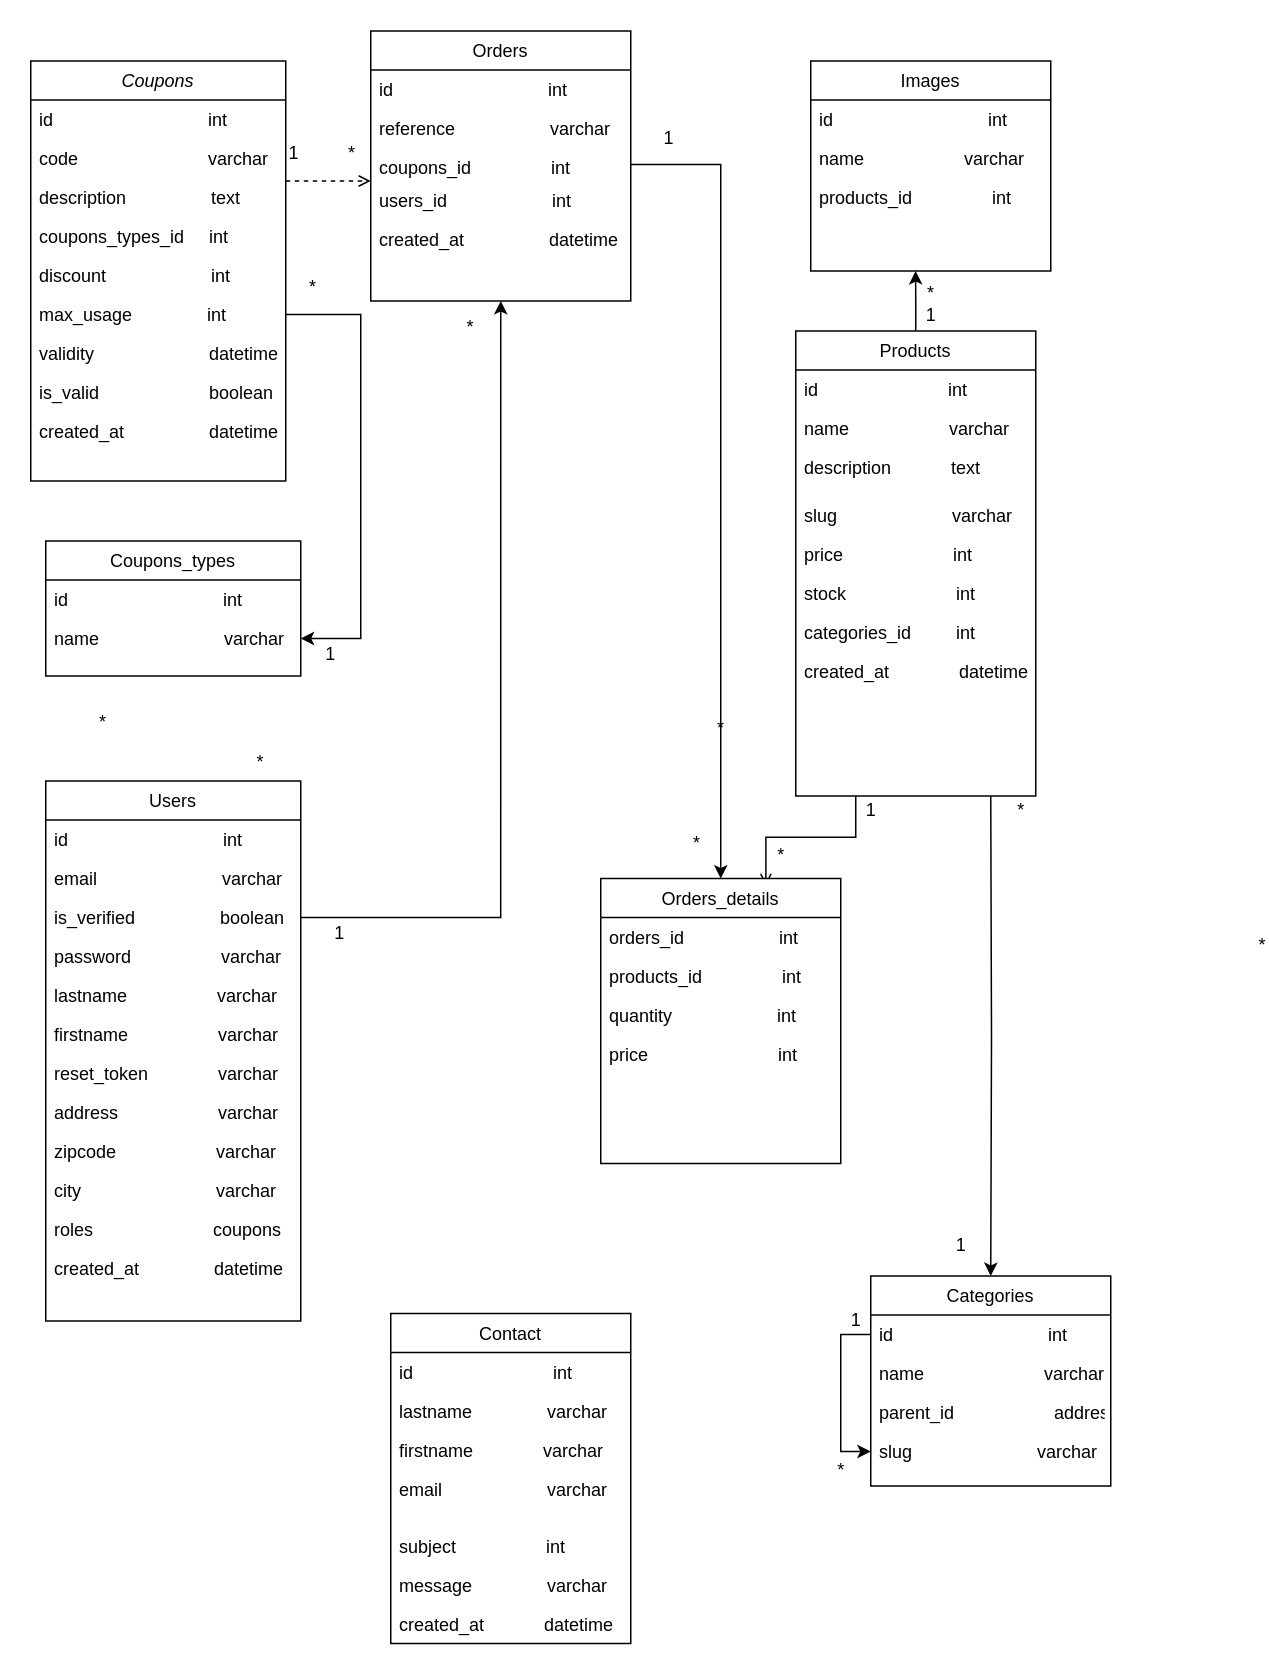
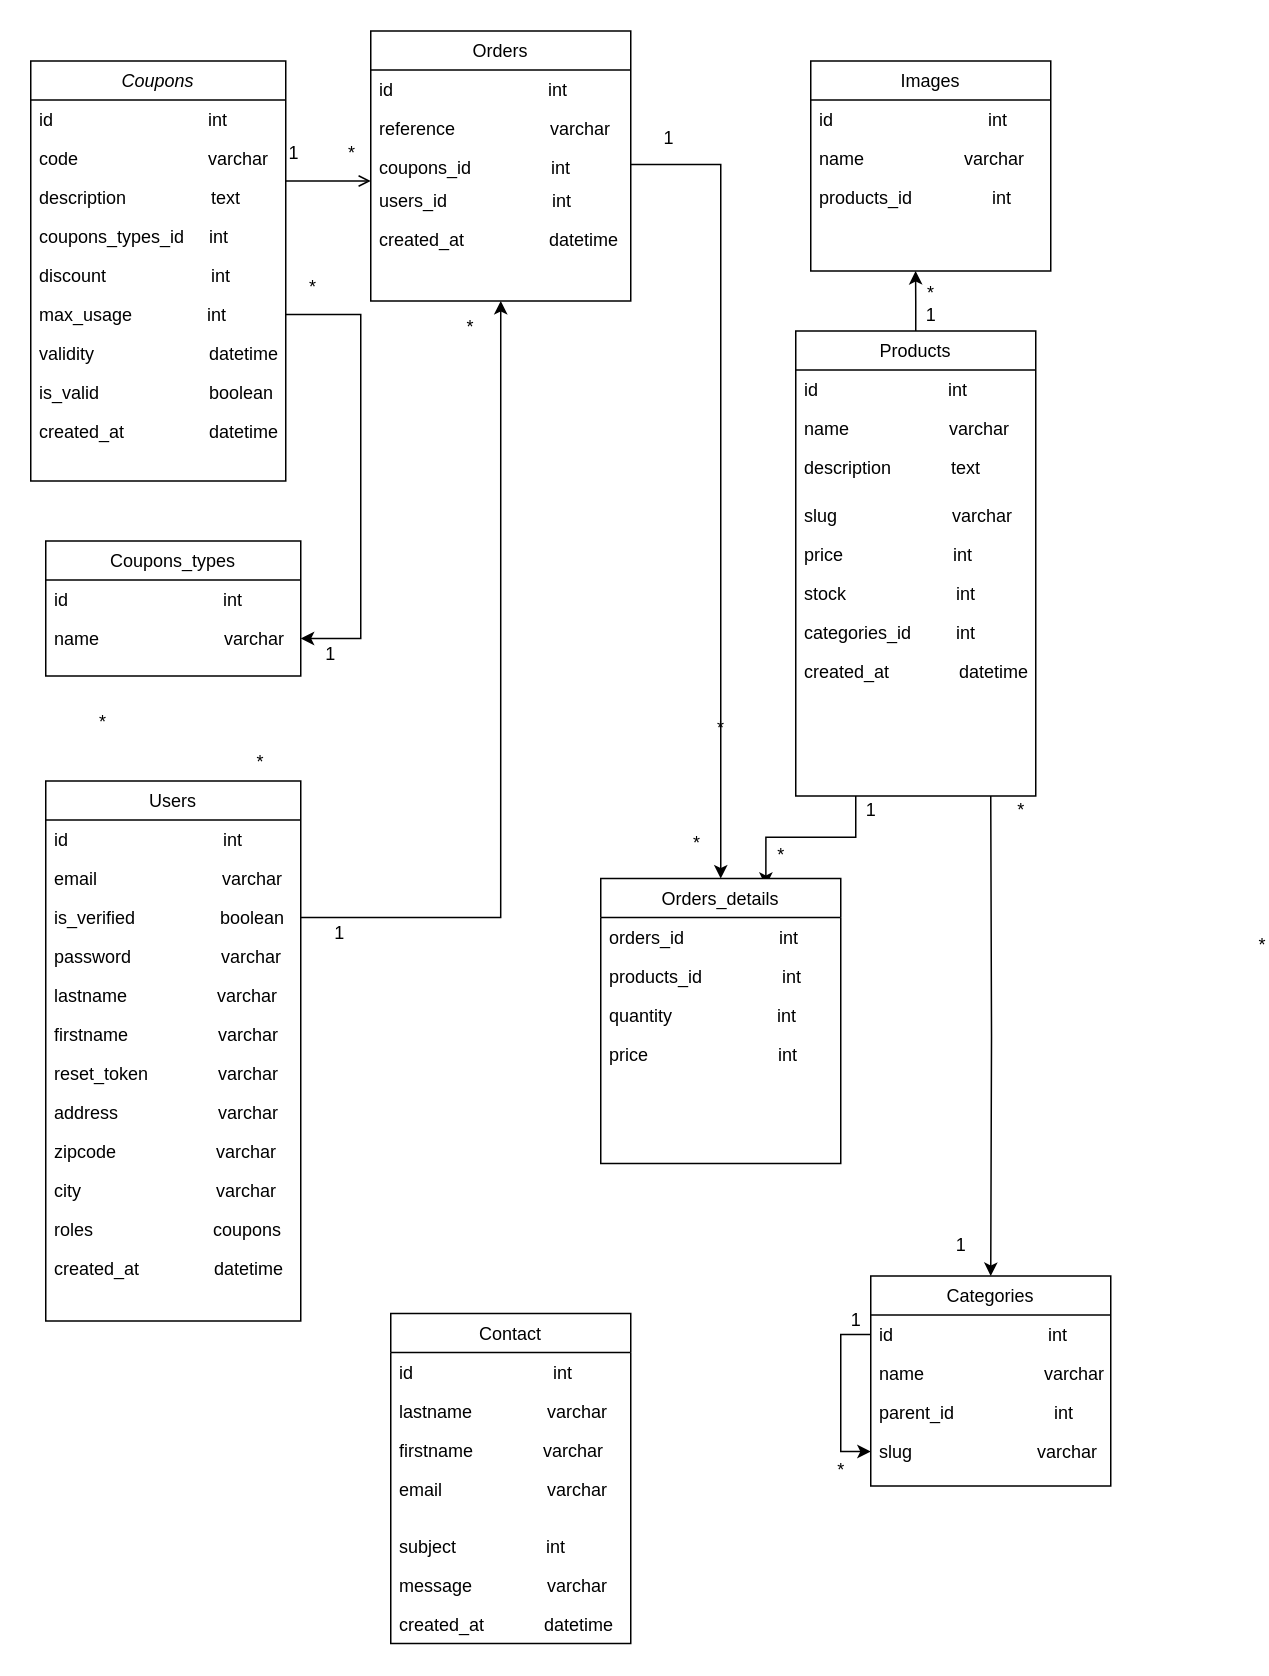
(327, 181) -> (327, 181)
(766, 875) -> (766, 874)
(1058, 1413) -> (1036, 1413)
